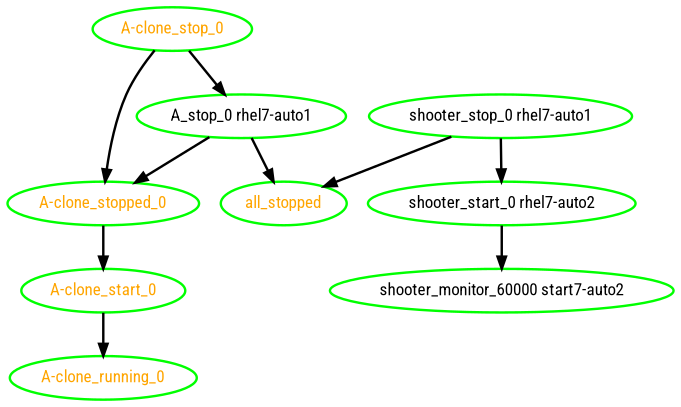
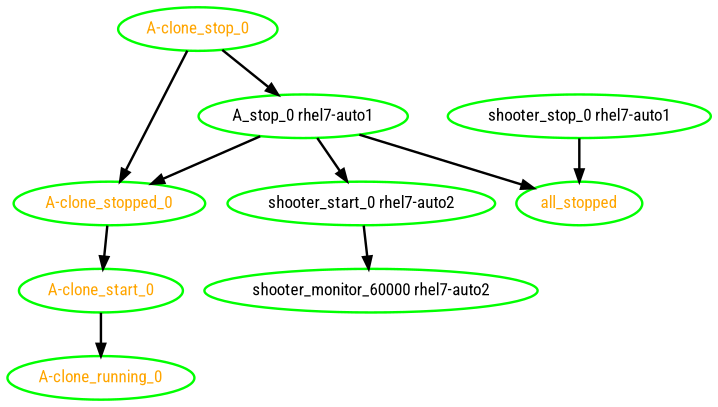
(501, 154) -> (329, 155)
(502, 291) -> (371, 291)
